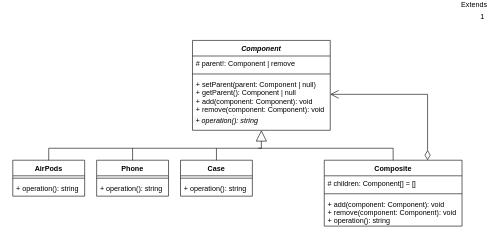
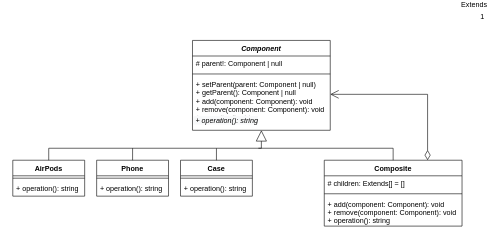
(248, 64) -> (243, 64)
(378, 184) -> (374, 184)
